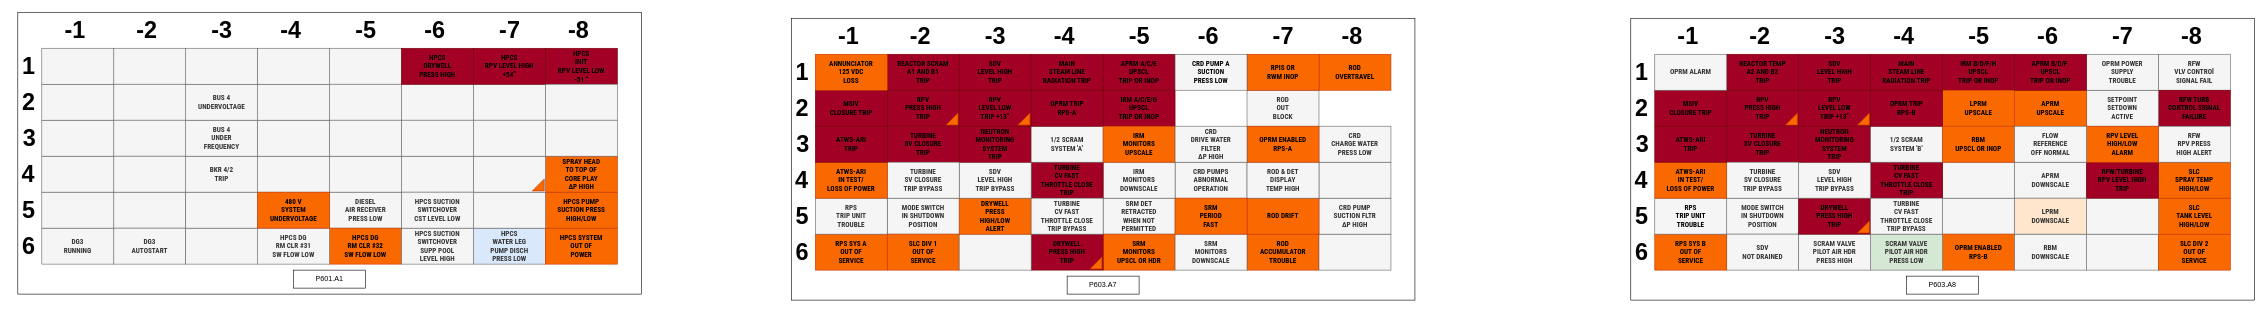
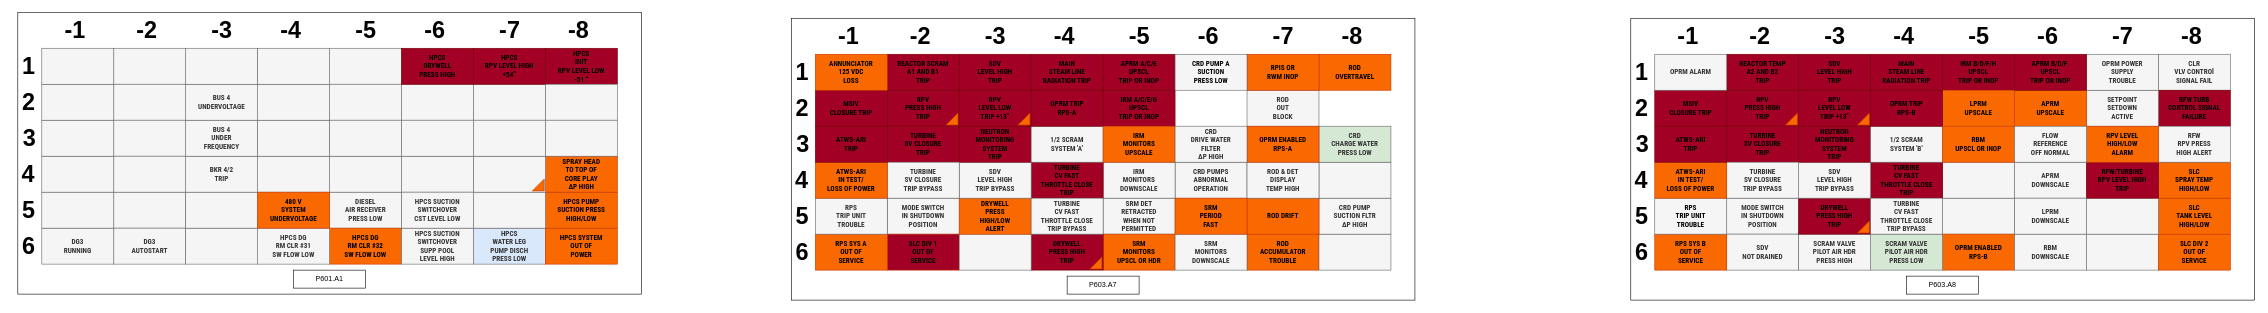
(2195, 72) -> (2195, 72)
(1355, 144) -> (1355, 144)
(2051, 216) -> (2051, 216)
(923, 252) -> (923, 252)
